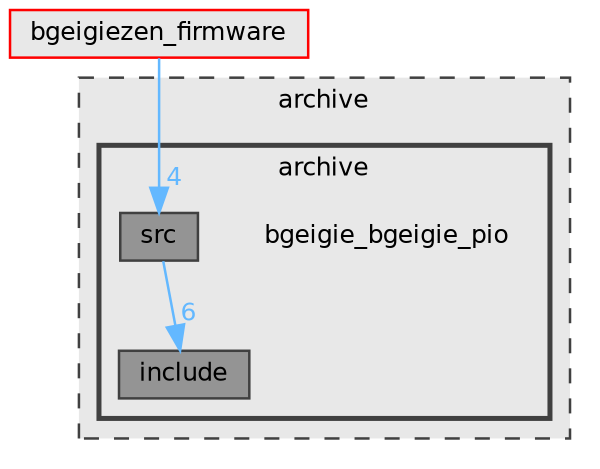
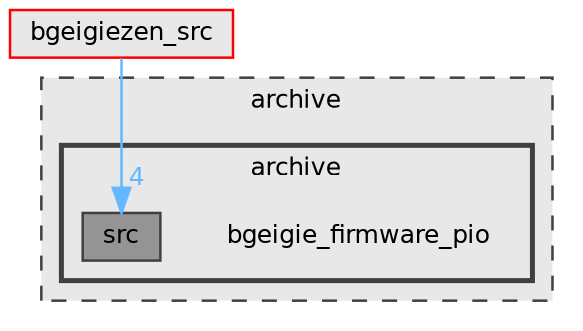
(159, 34) -> (122, 34)
(387, 237) -> (360, 237)
(184, 375) -> none
